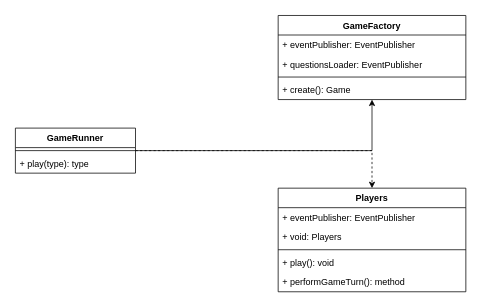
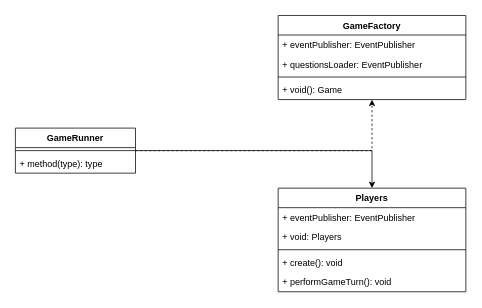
(319, 90) -> (313, 90)
(372, 127) -> (372, 127)
(61, 164) -> (67, 164)
(372, 167) -> (372, 167)
(311, 263) -> (318, 263)
(347, 282) -> (340, 282)
